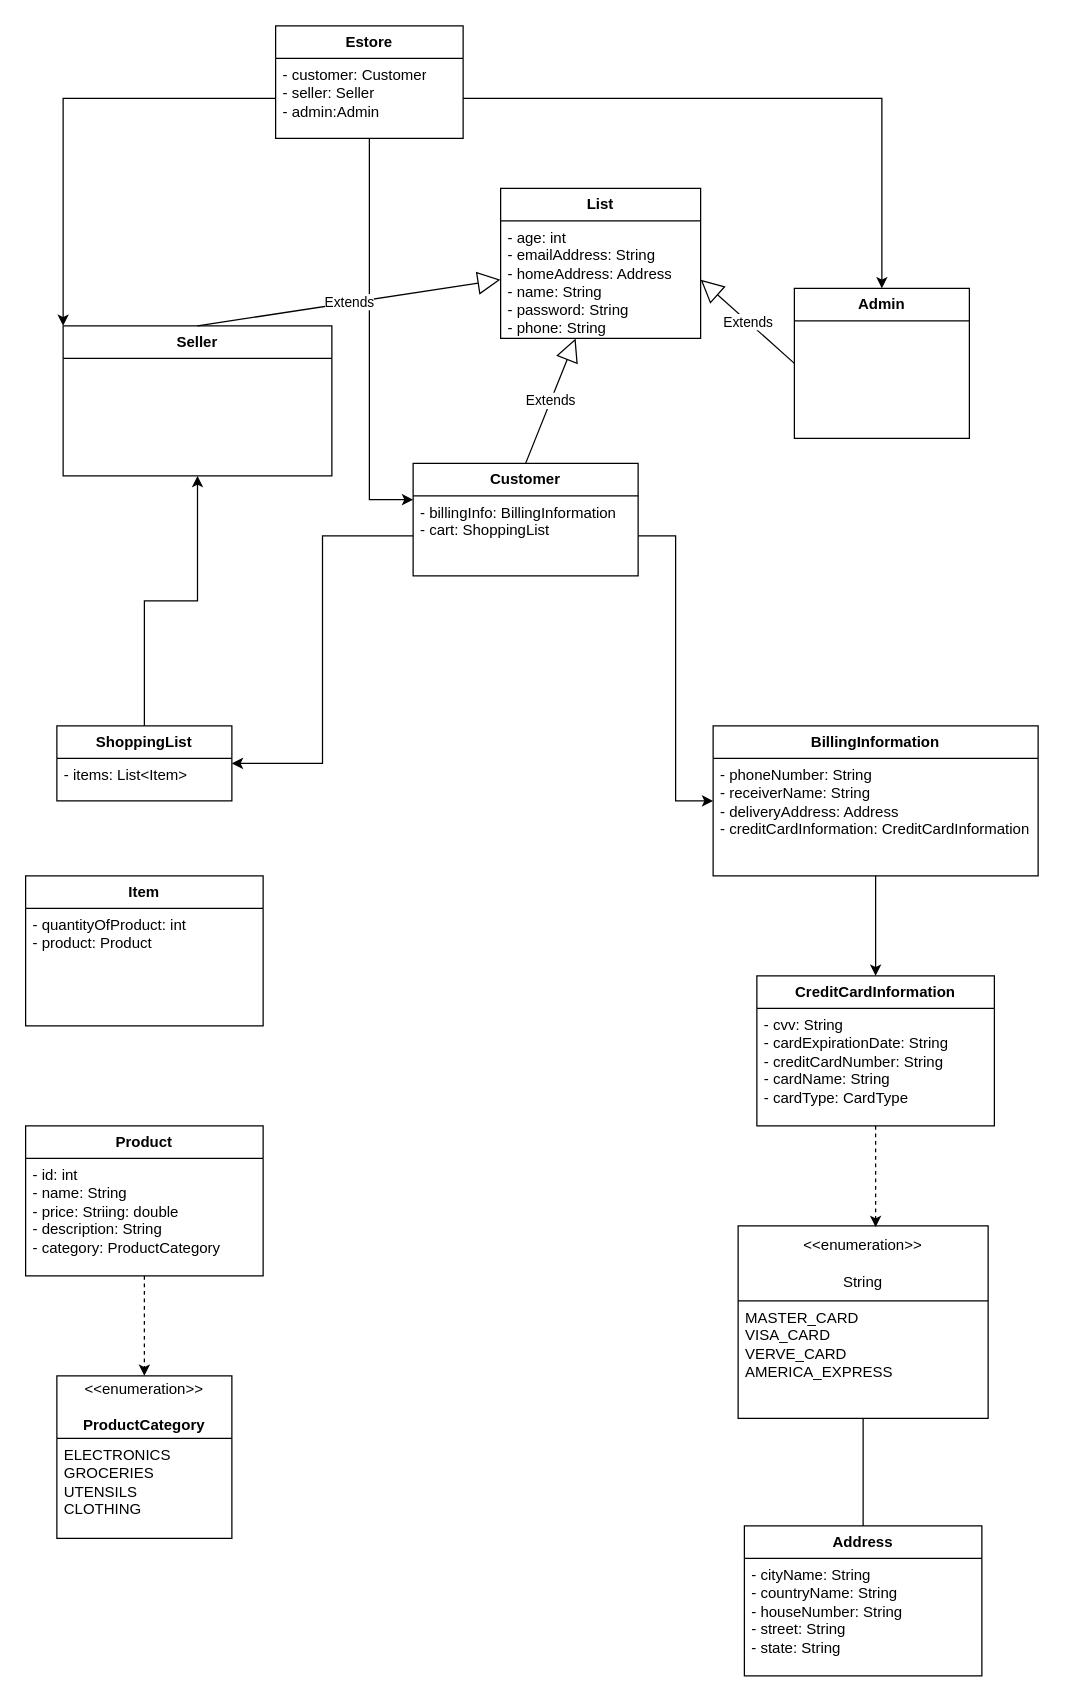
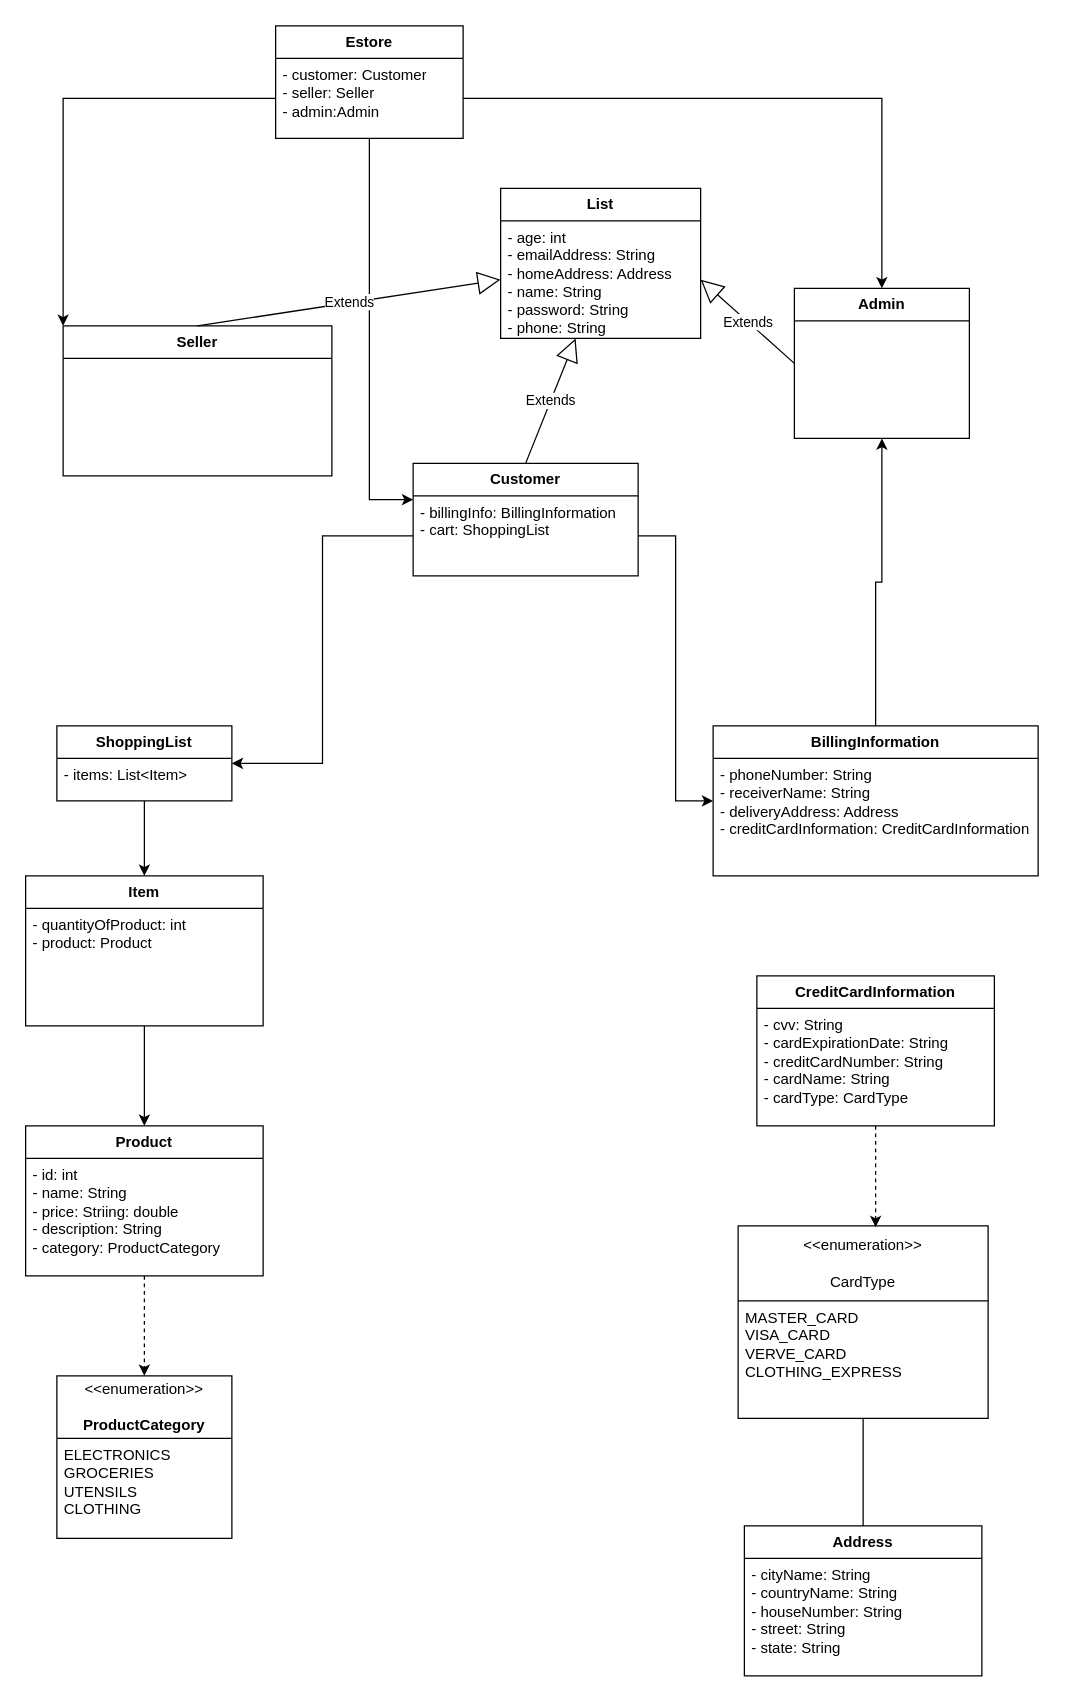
(168, 601) -> (144, 834)
(876, 922) -> (876, 582)
none -> (144, 1072)
(863, 1263) -> (863, 1263)
(809, 1345) -> (813, 1345)
